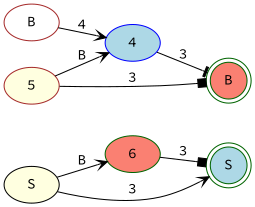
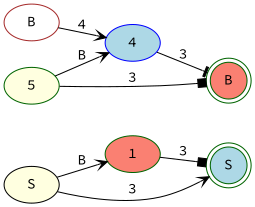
(32, 86) -> (32, 86)
(133, 154) -> (133, 154)
